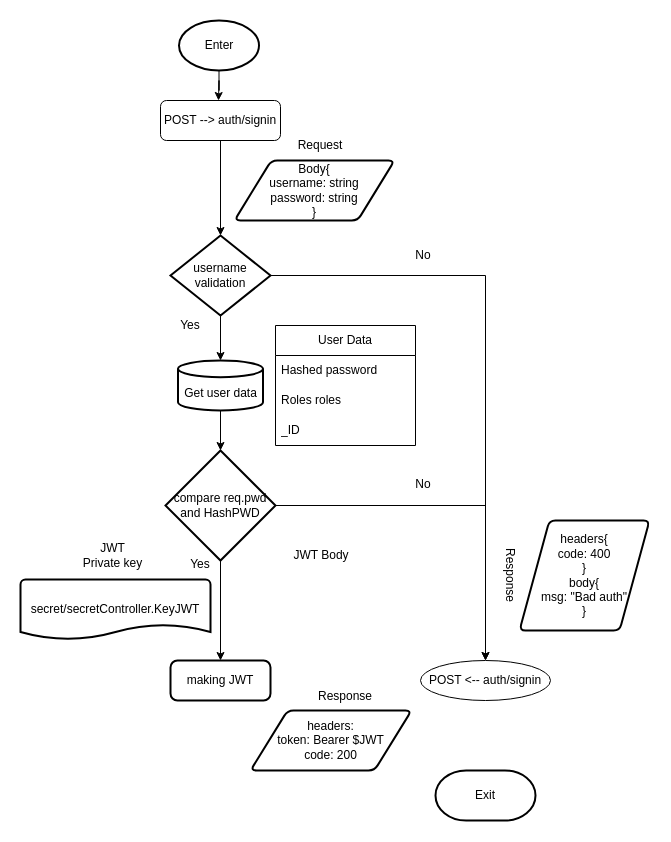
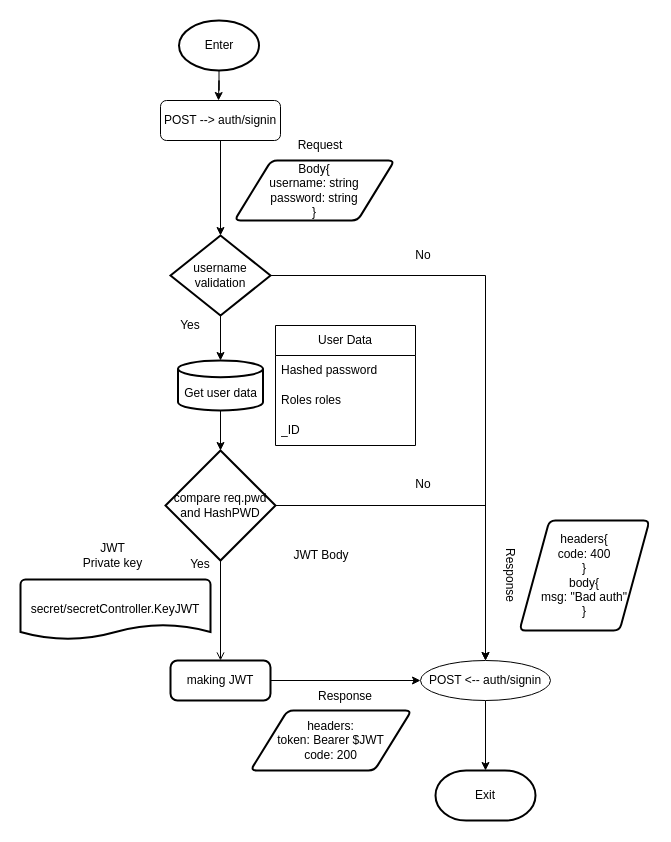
(221, 652) -> (221, 654)
none -> (342, 681)
none -> (486, 732)
